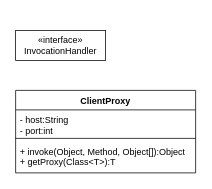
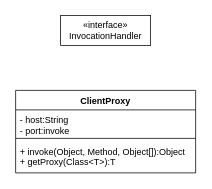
(60, 45) -> (105, 30)
(49, 126) -> (49, 126)
